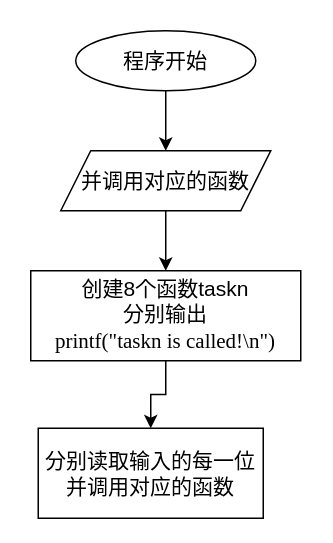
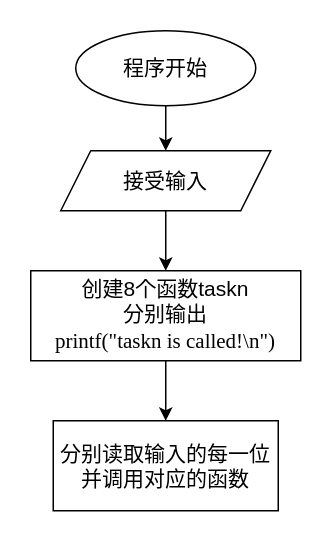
(166, 61) -> (166, 68)
(166, 181) -> (166, 181)
(151, 473) -> (166, 466)
